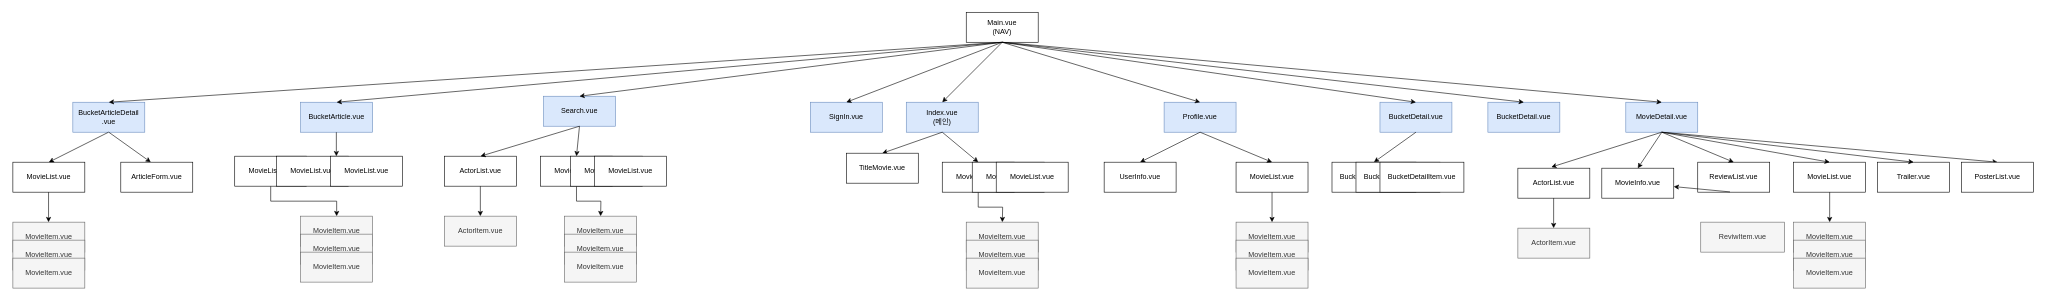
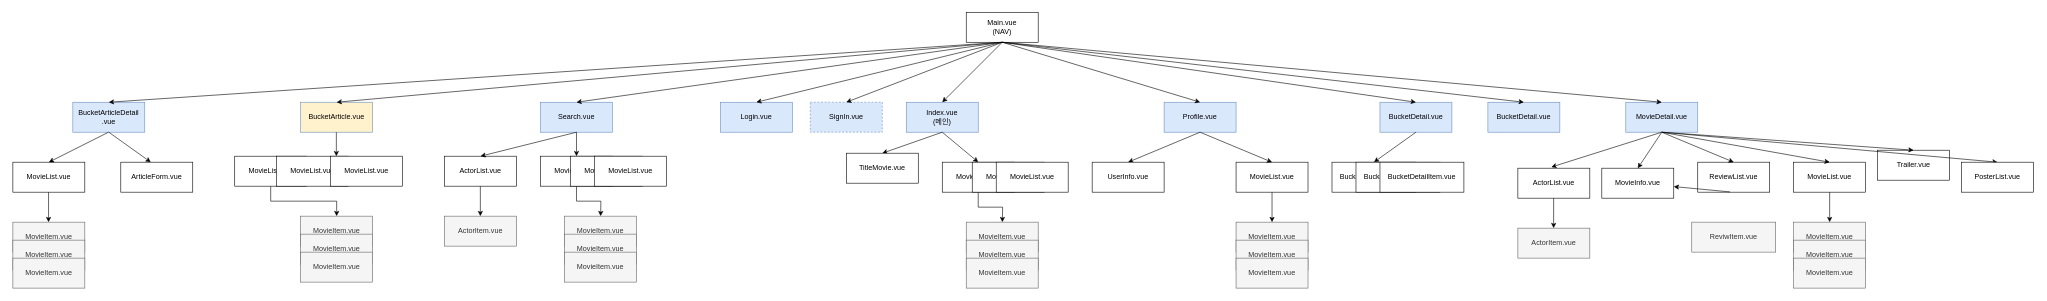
none -> (875, 73)
(579, 111) -> (576, 117)
(336, 117) -> (336, 117)
none -> (756, 117)
(846, 117) -> (846, 117)
(1140, 177) -> (1128, 177)
(1914, 177) -> (1914, 165)
(1743, 237) -> (1734, 237)
